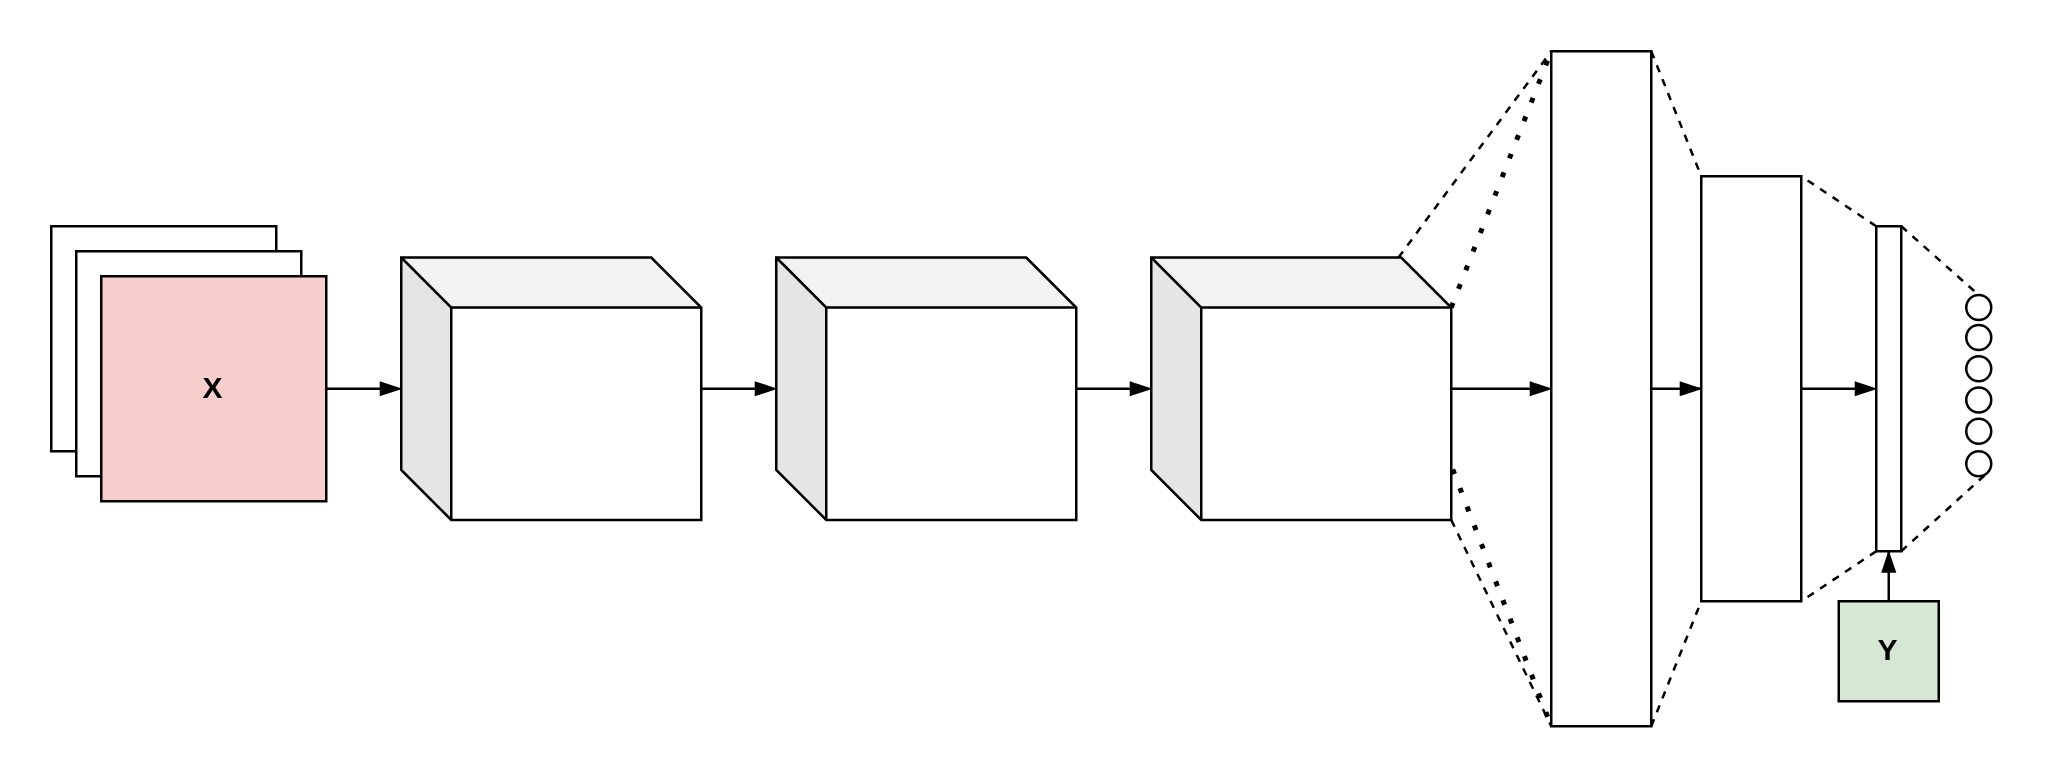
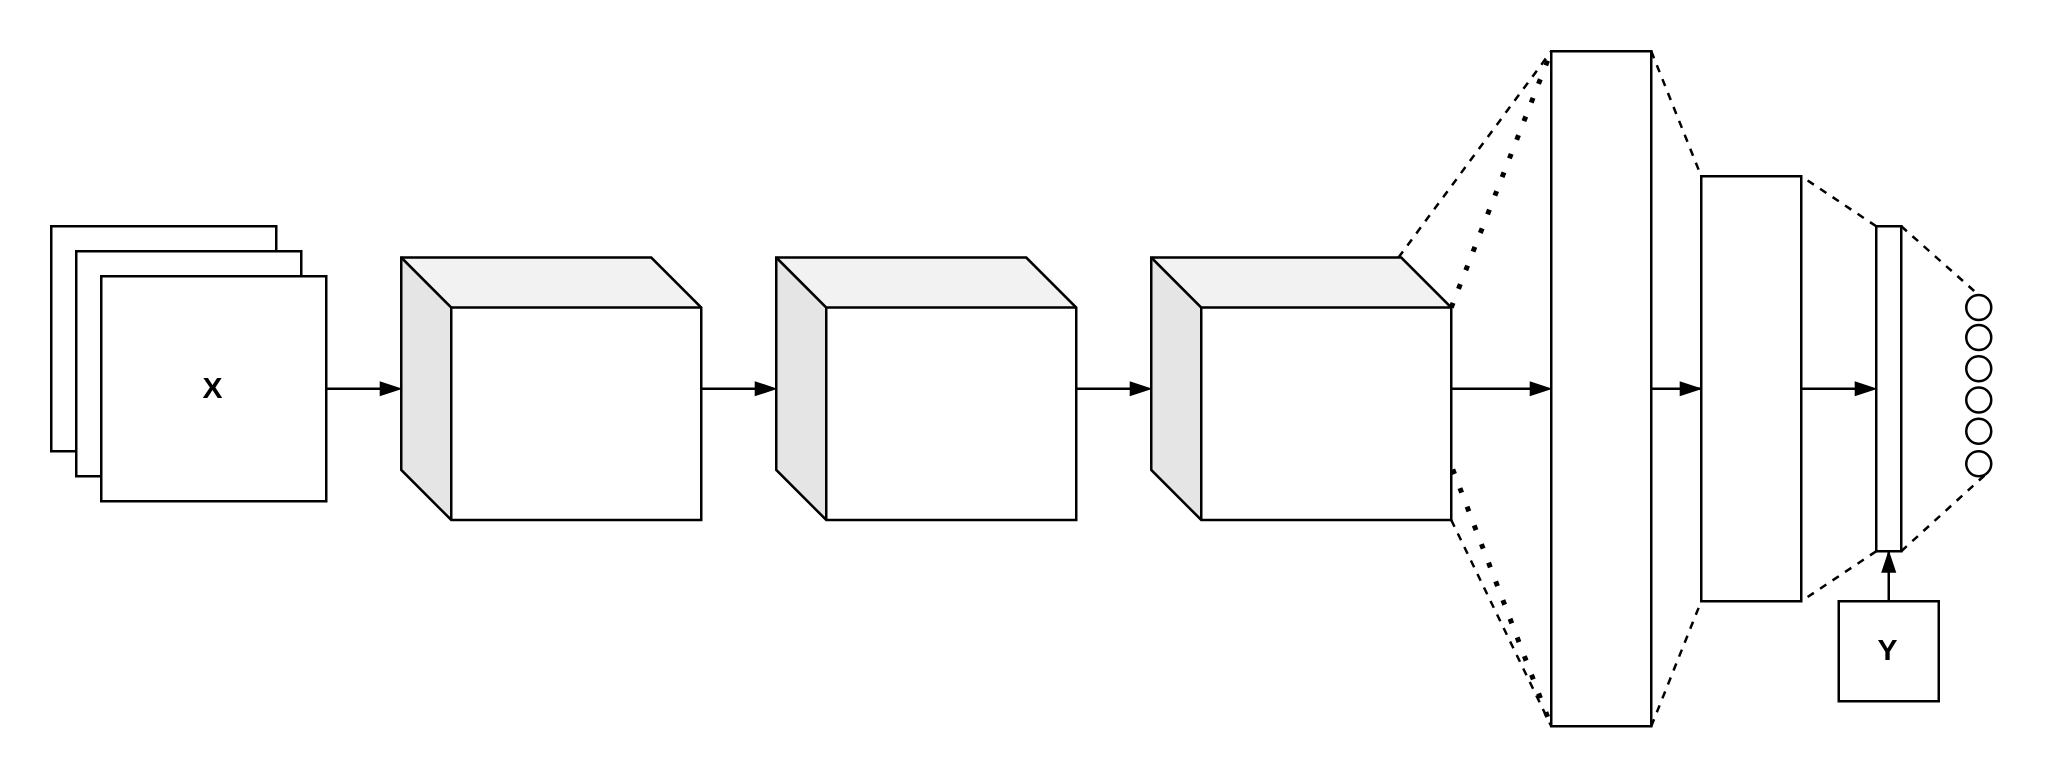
(214, 389) -> (214, 389)
(1889, 651) -> (1889, 651)
